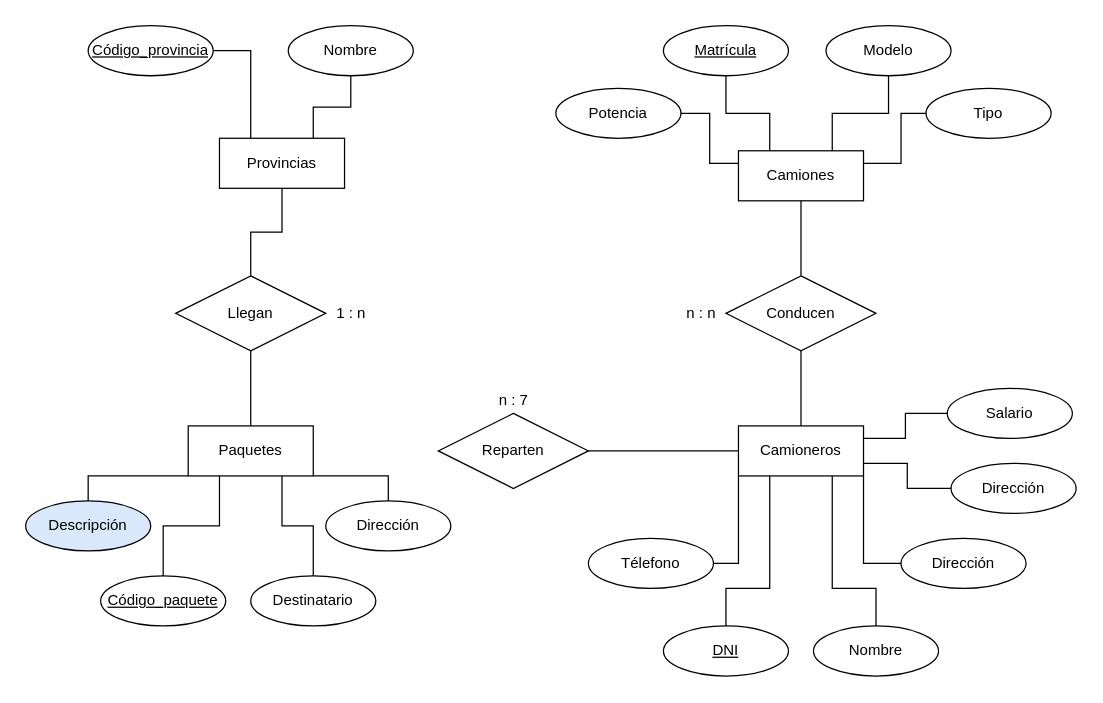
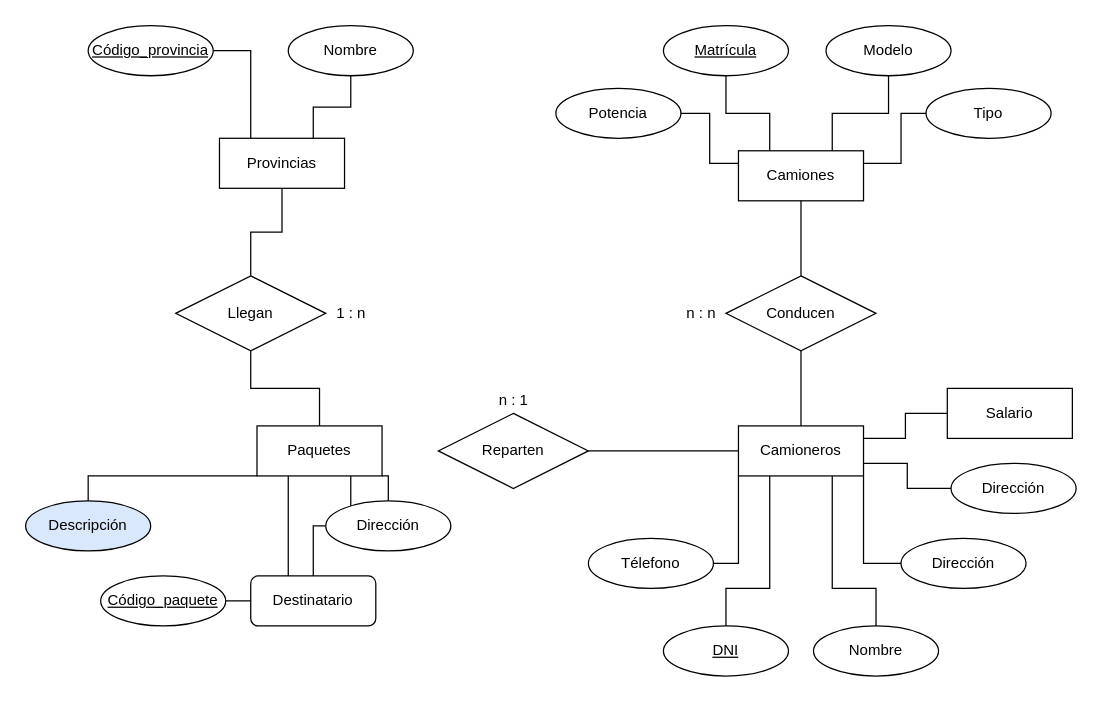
(514, 401) -> (514, 401)
(1009, 413) -> (1009, 413)
(251, 451) -> (319, 451)
(313, 601) -> (313, 601)
